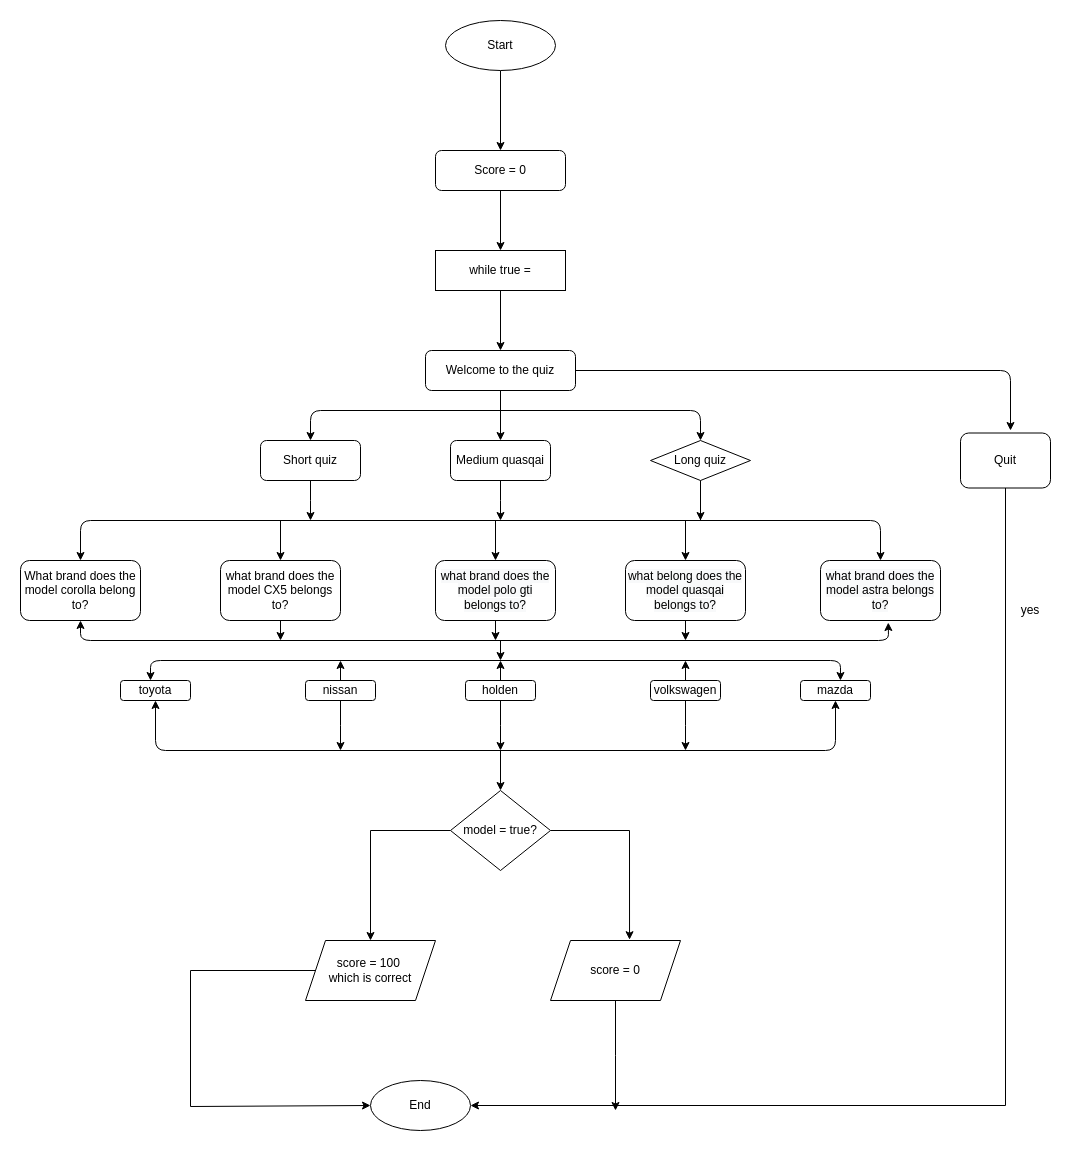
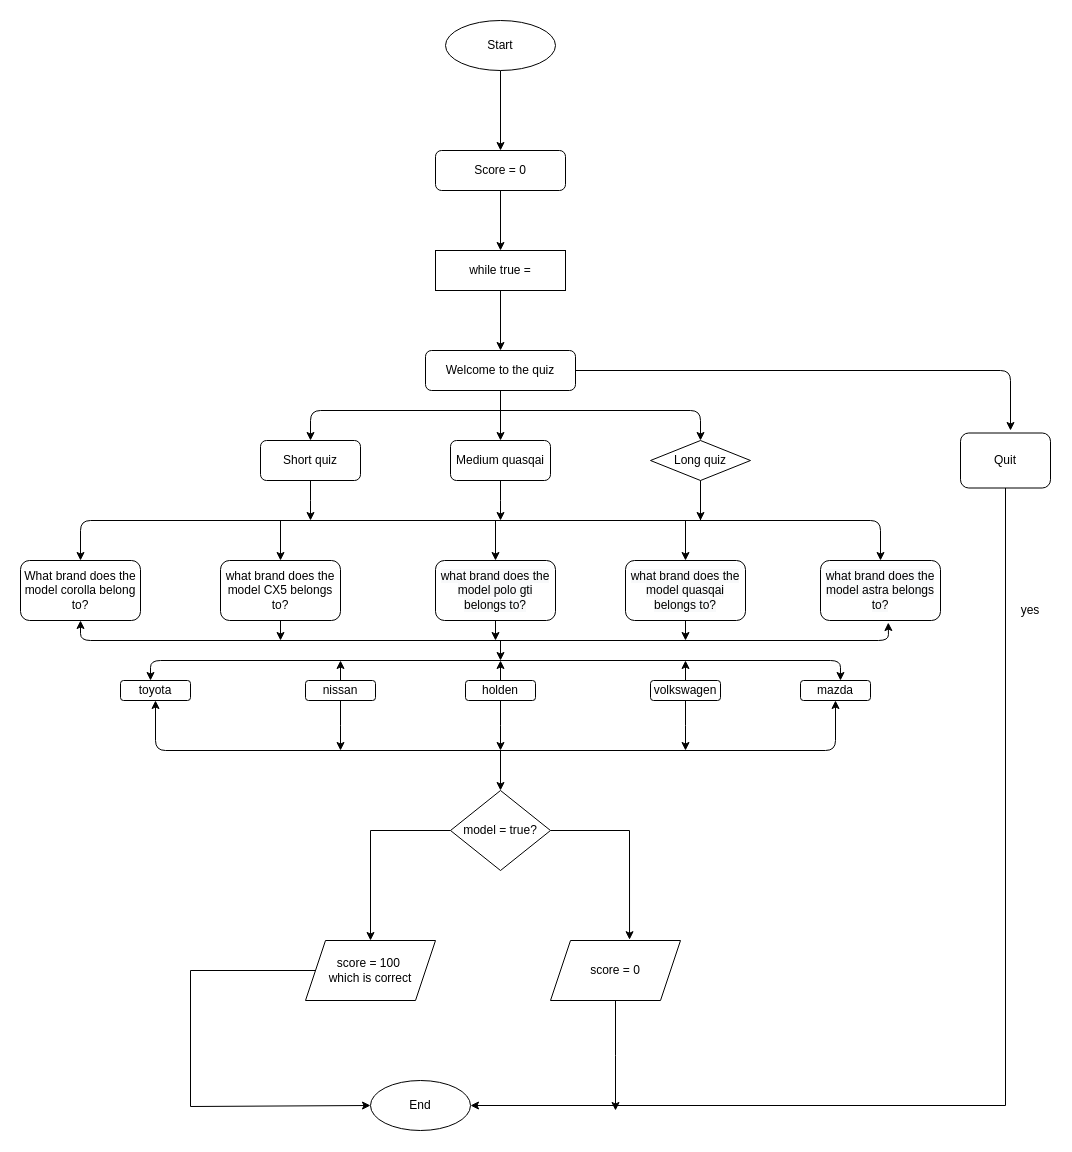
(686, 591) -> (686, 591)
